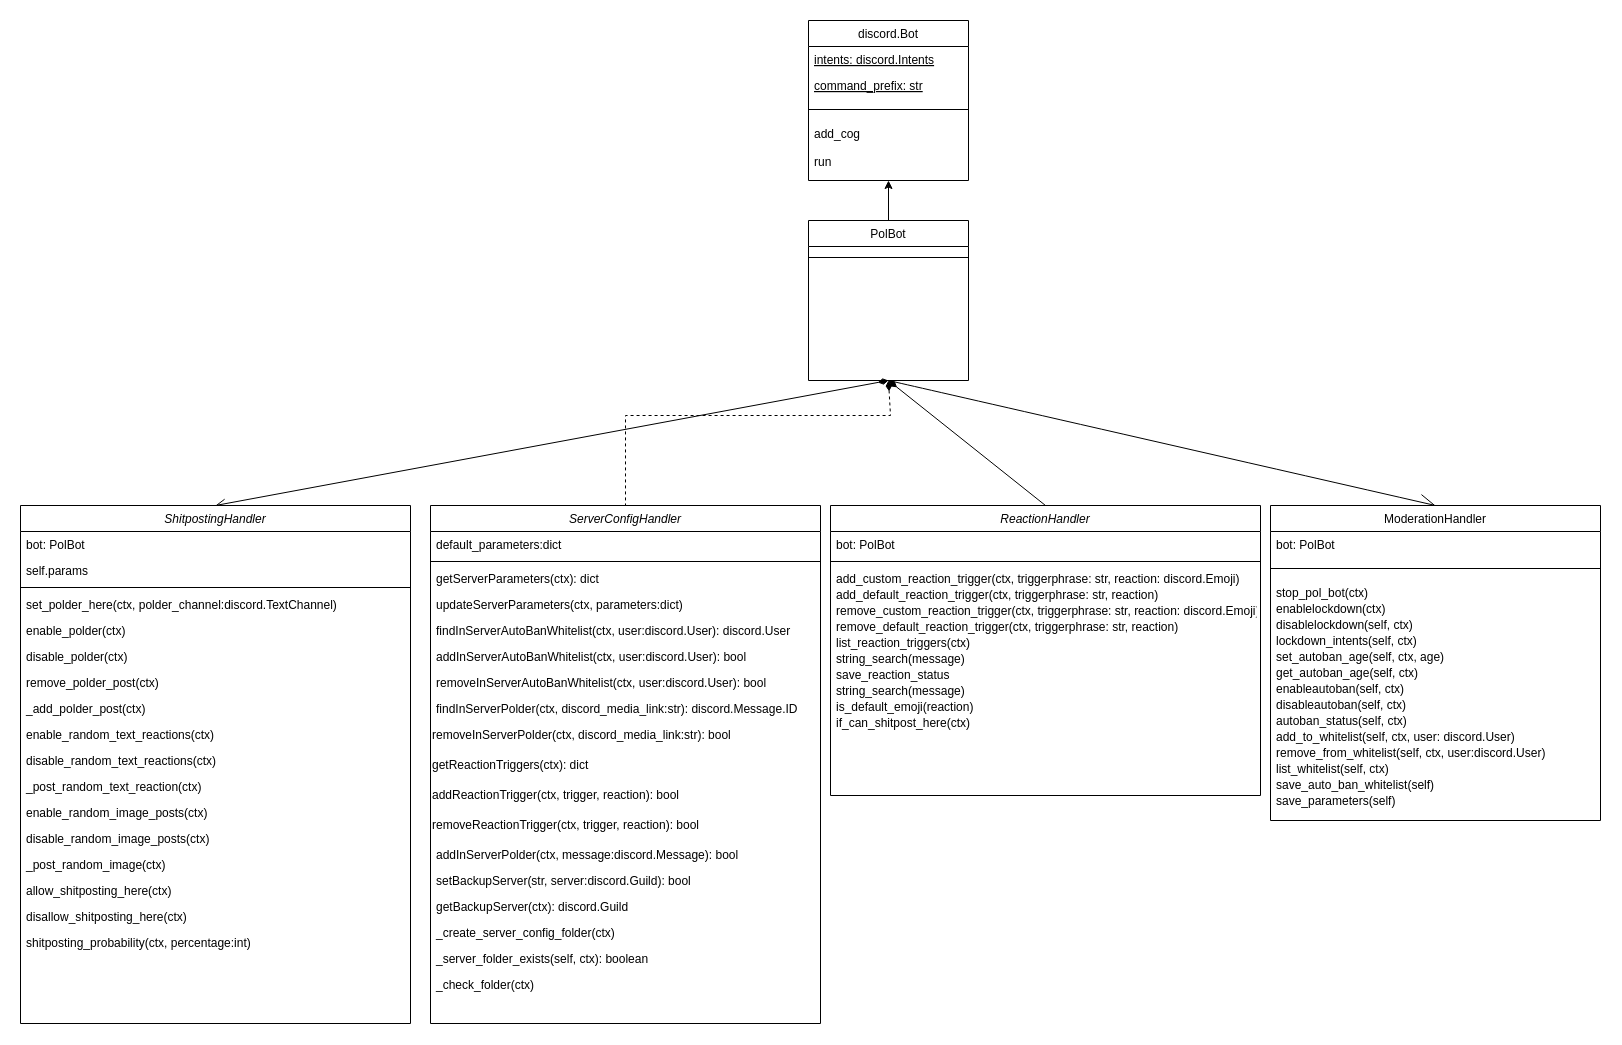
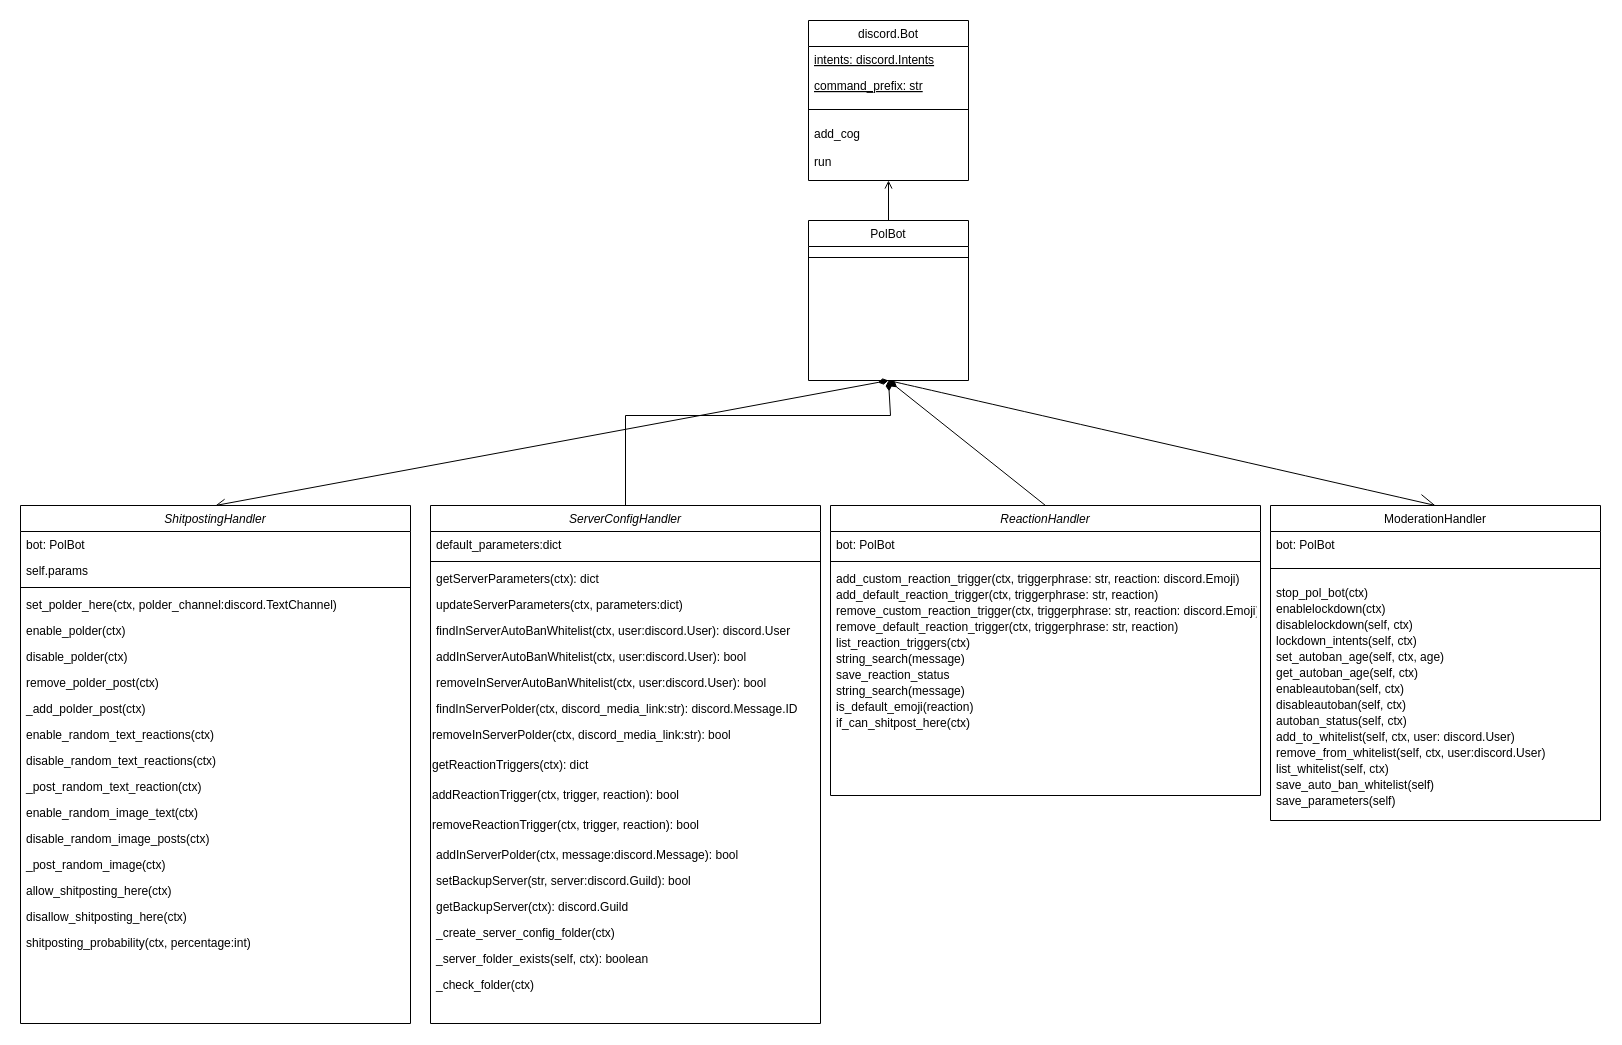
(889, 188) -> (889, 186)
(809, 416) -> (809, 416)
(124, 813) -> (120, 813)
